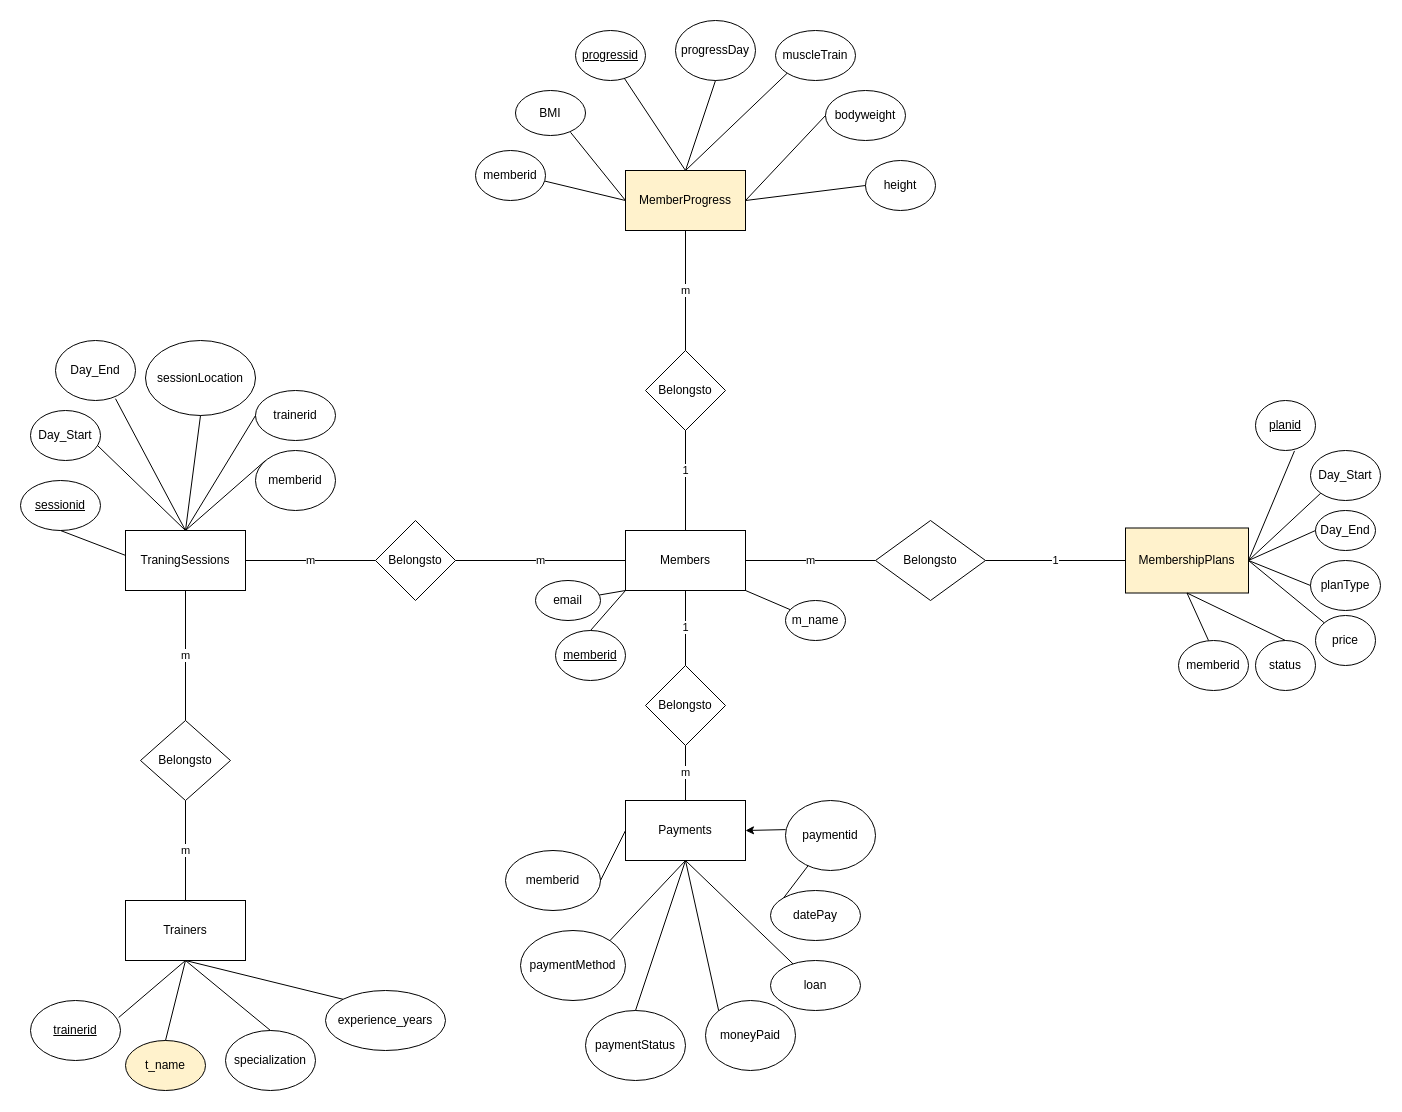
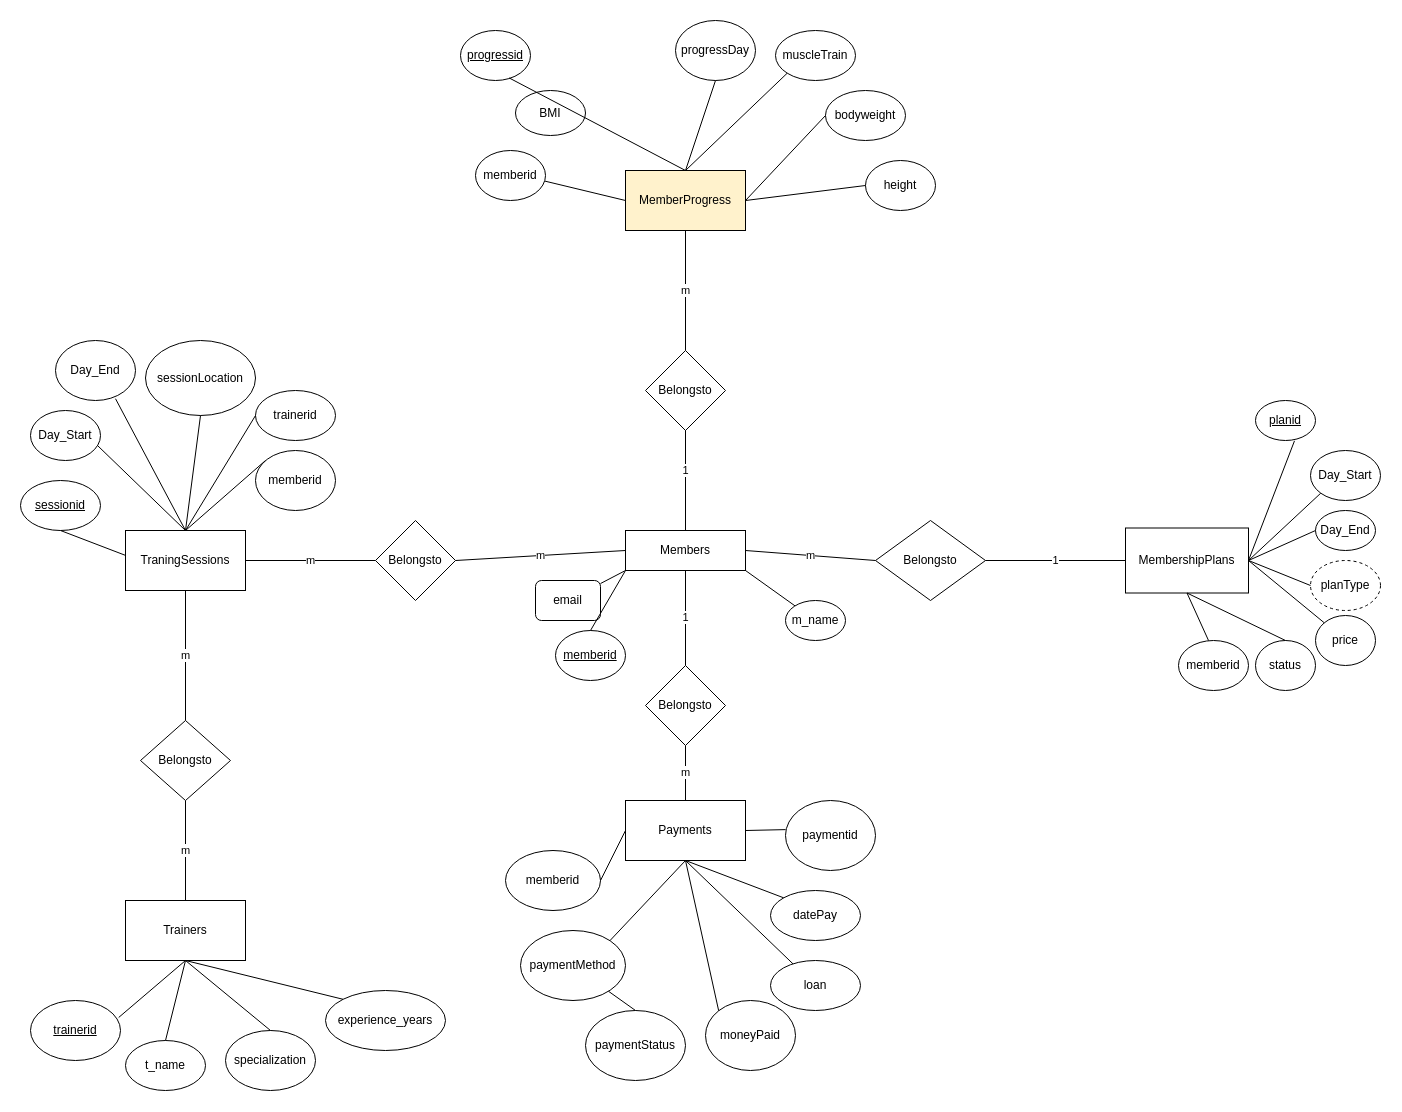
(611, 56) -> (496, 56)
(598, 167) -> none
(1286, 426) -> (1286, 421)
(686, 561) -> (686, 551)
(1187, 561) -> (1187, 561)
(1346, 586) -> (1346, 586)
(568, 601) -> (568, 601)
(754, 830) -> (751, 830)
(796, 882) -> (737, 880)
(660, 937) -> (622, 1001)
(166, 1066) -> (166, 1066)
